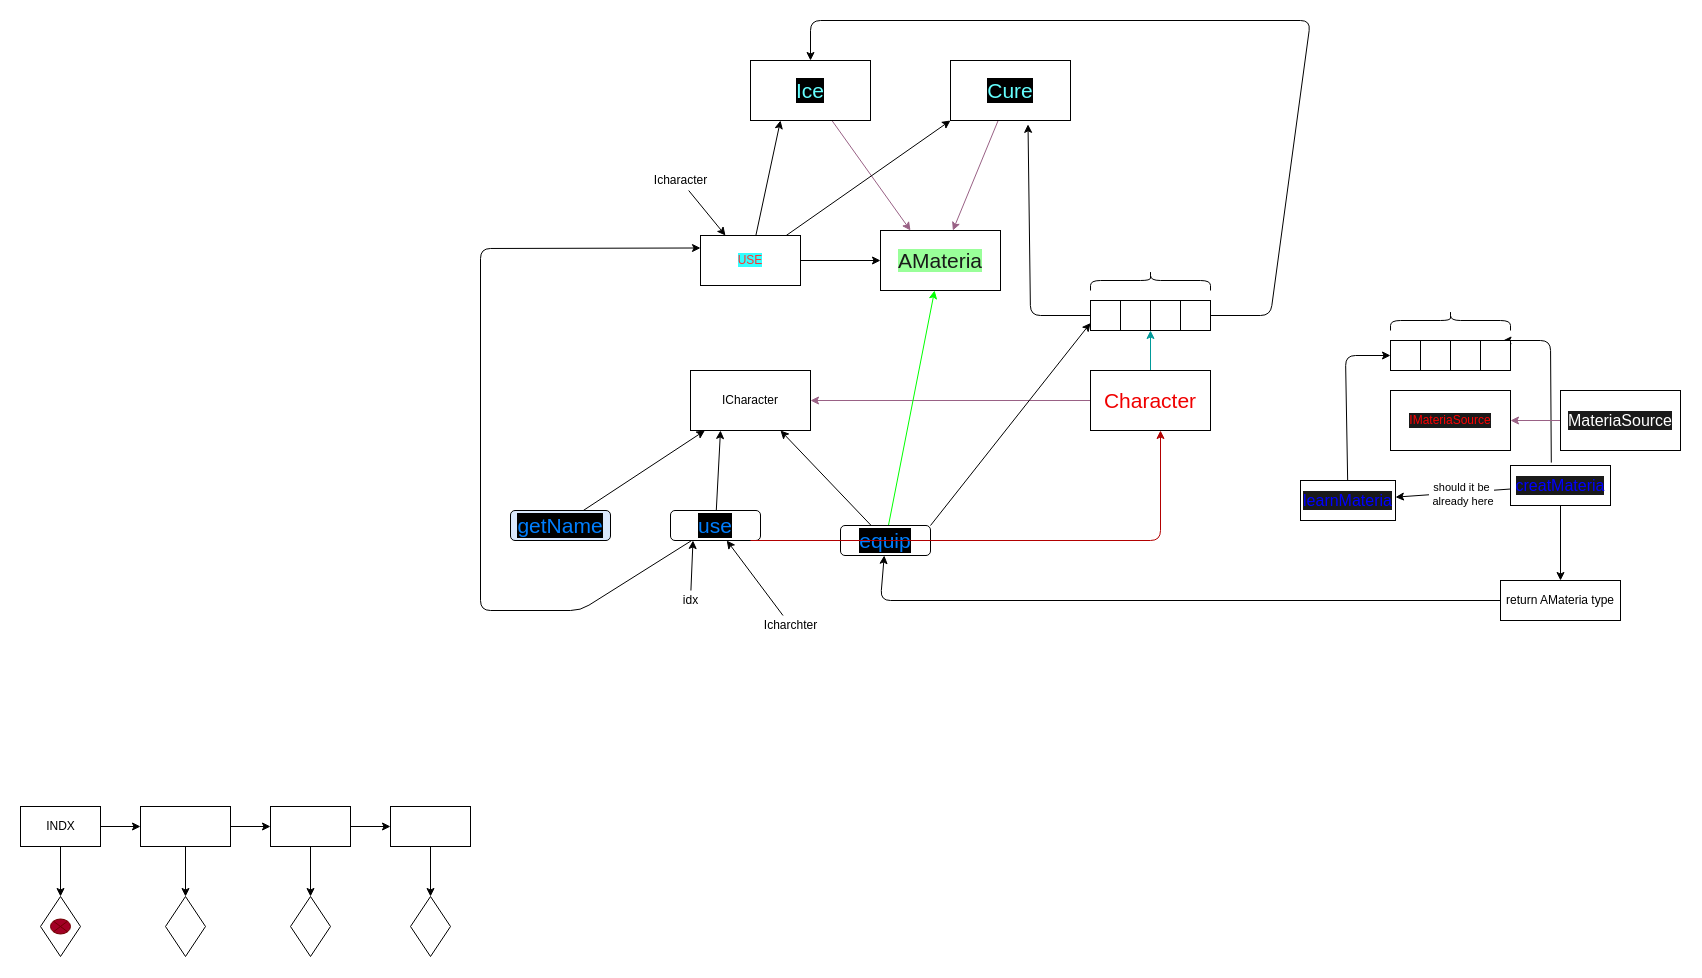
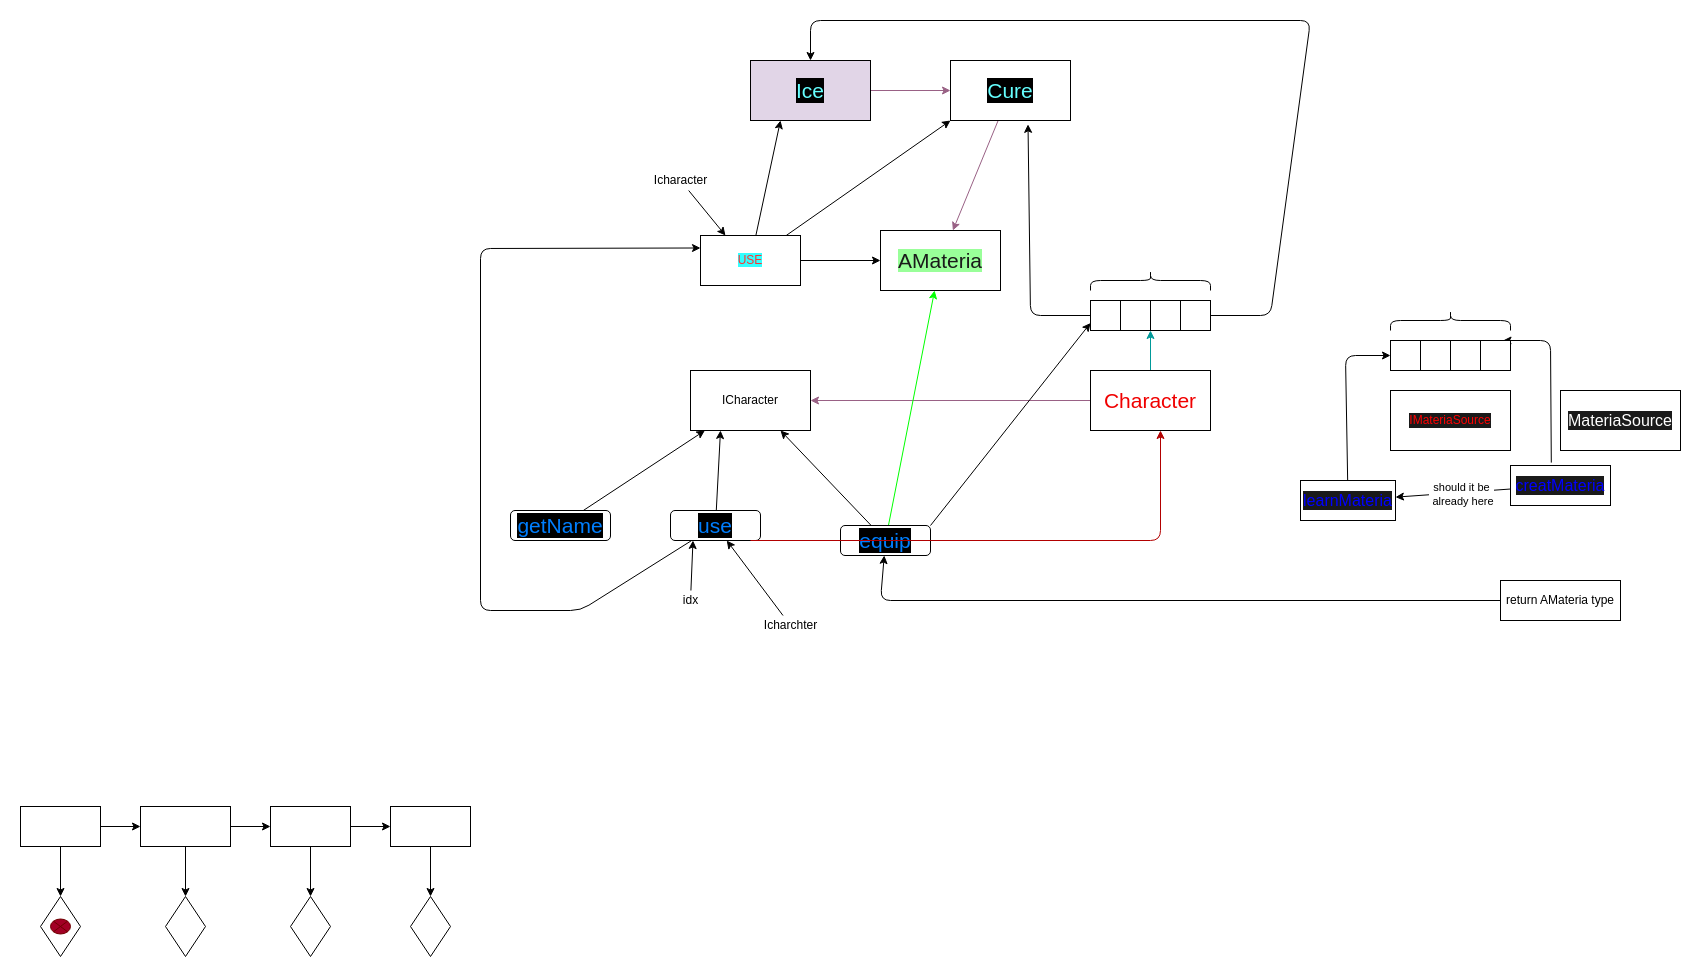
(811, 91) -> (811, 91)
(869, 173) -> (907, 91)
(1539, 421) -> none
(561, 526) -> (561, 526)
(1561, 540) -> none
(61, 827) -> none
